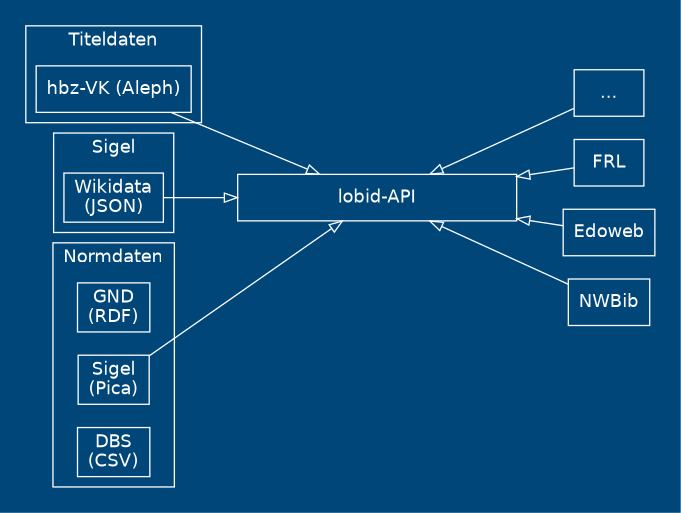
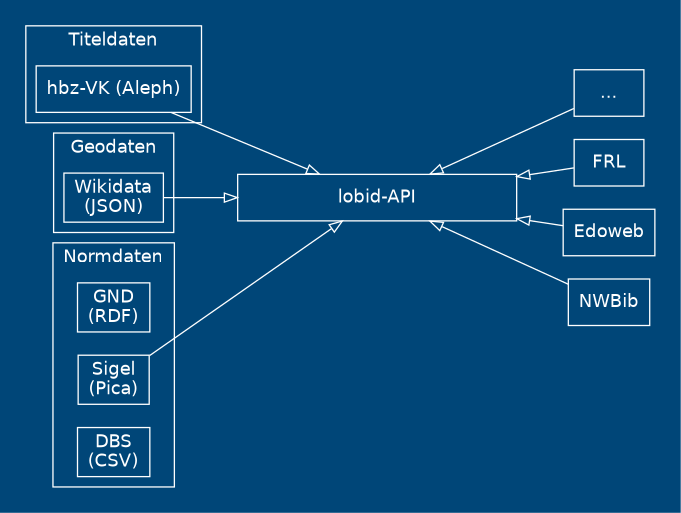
(114, 148) -> (114, 148)
